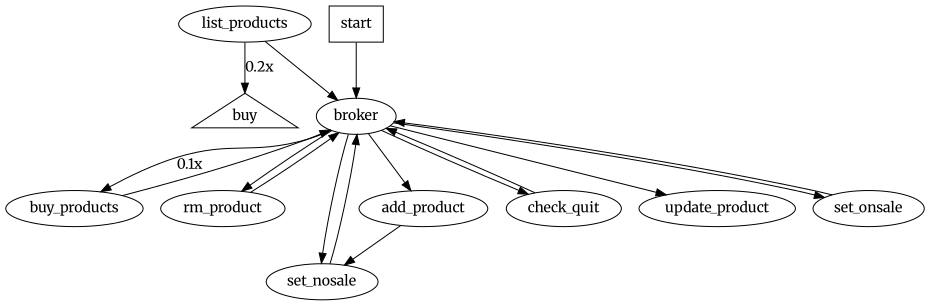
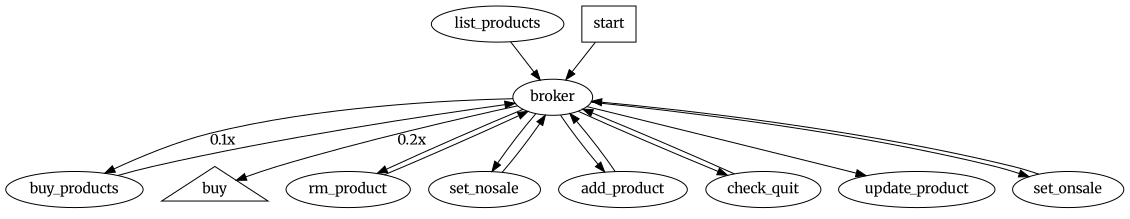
(245, 63) -> (381, 138)
(377, 242) -> (597, 146)
